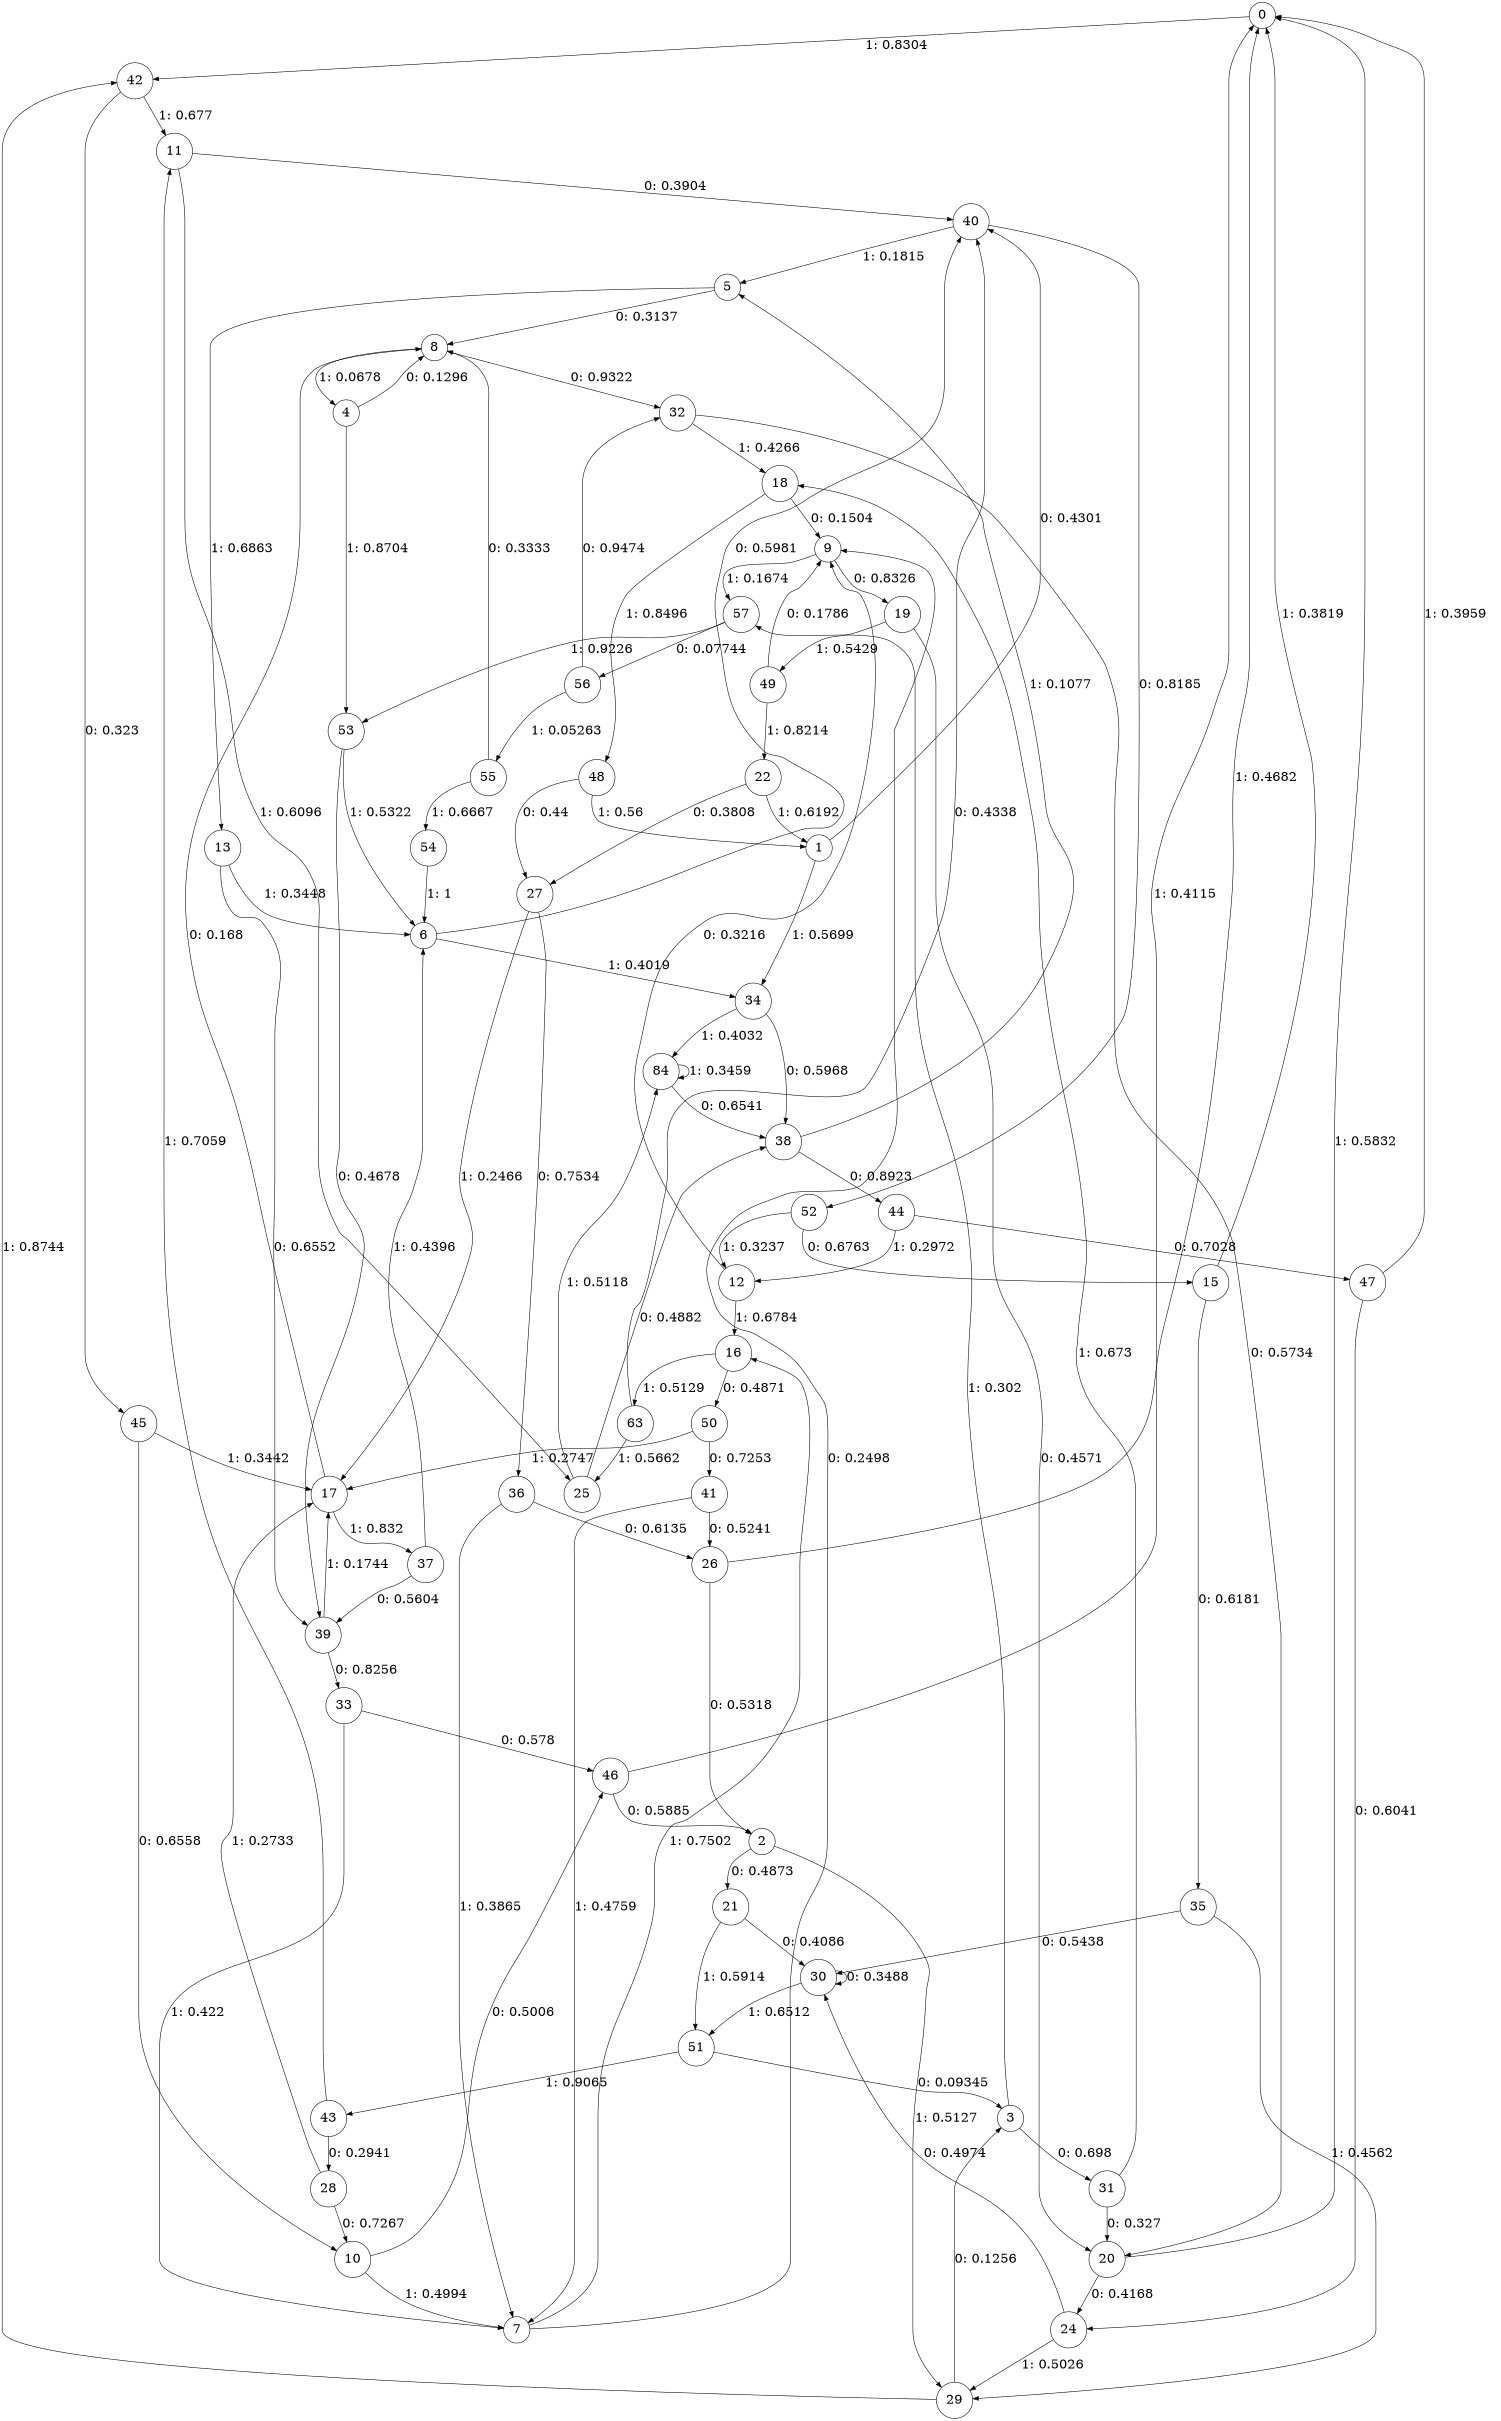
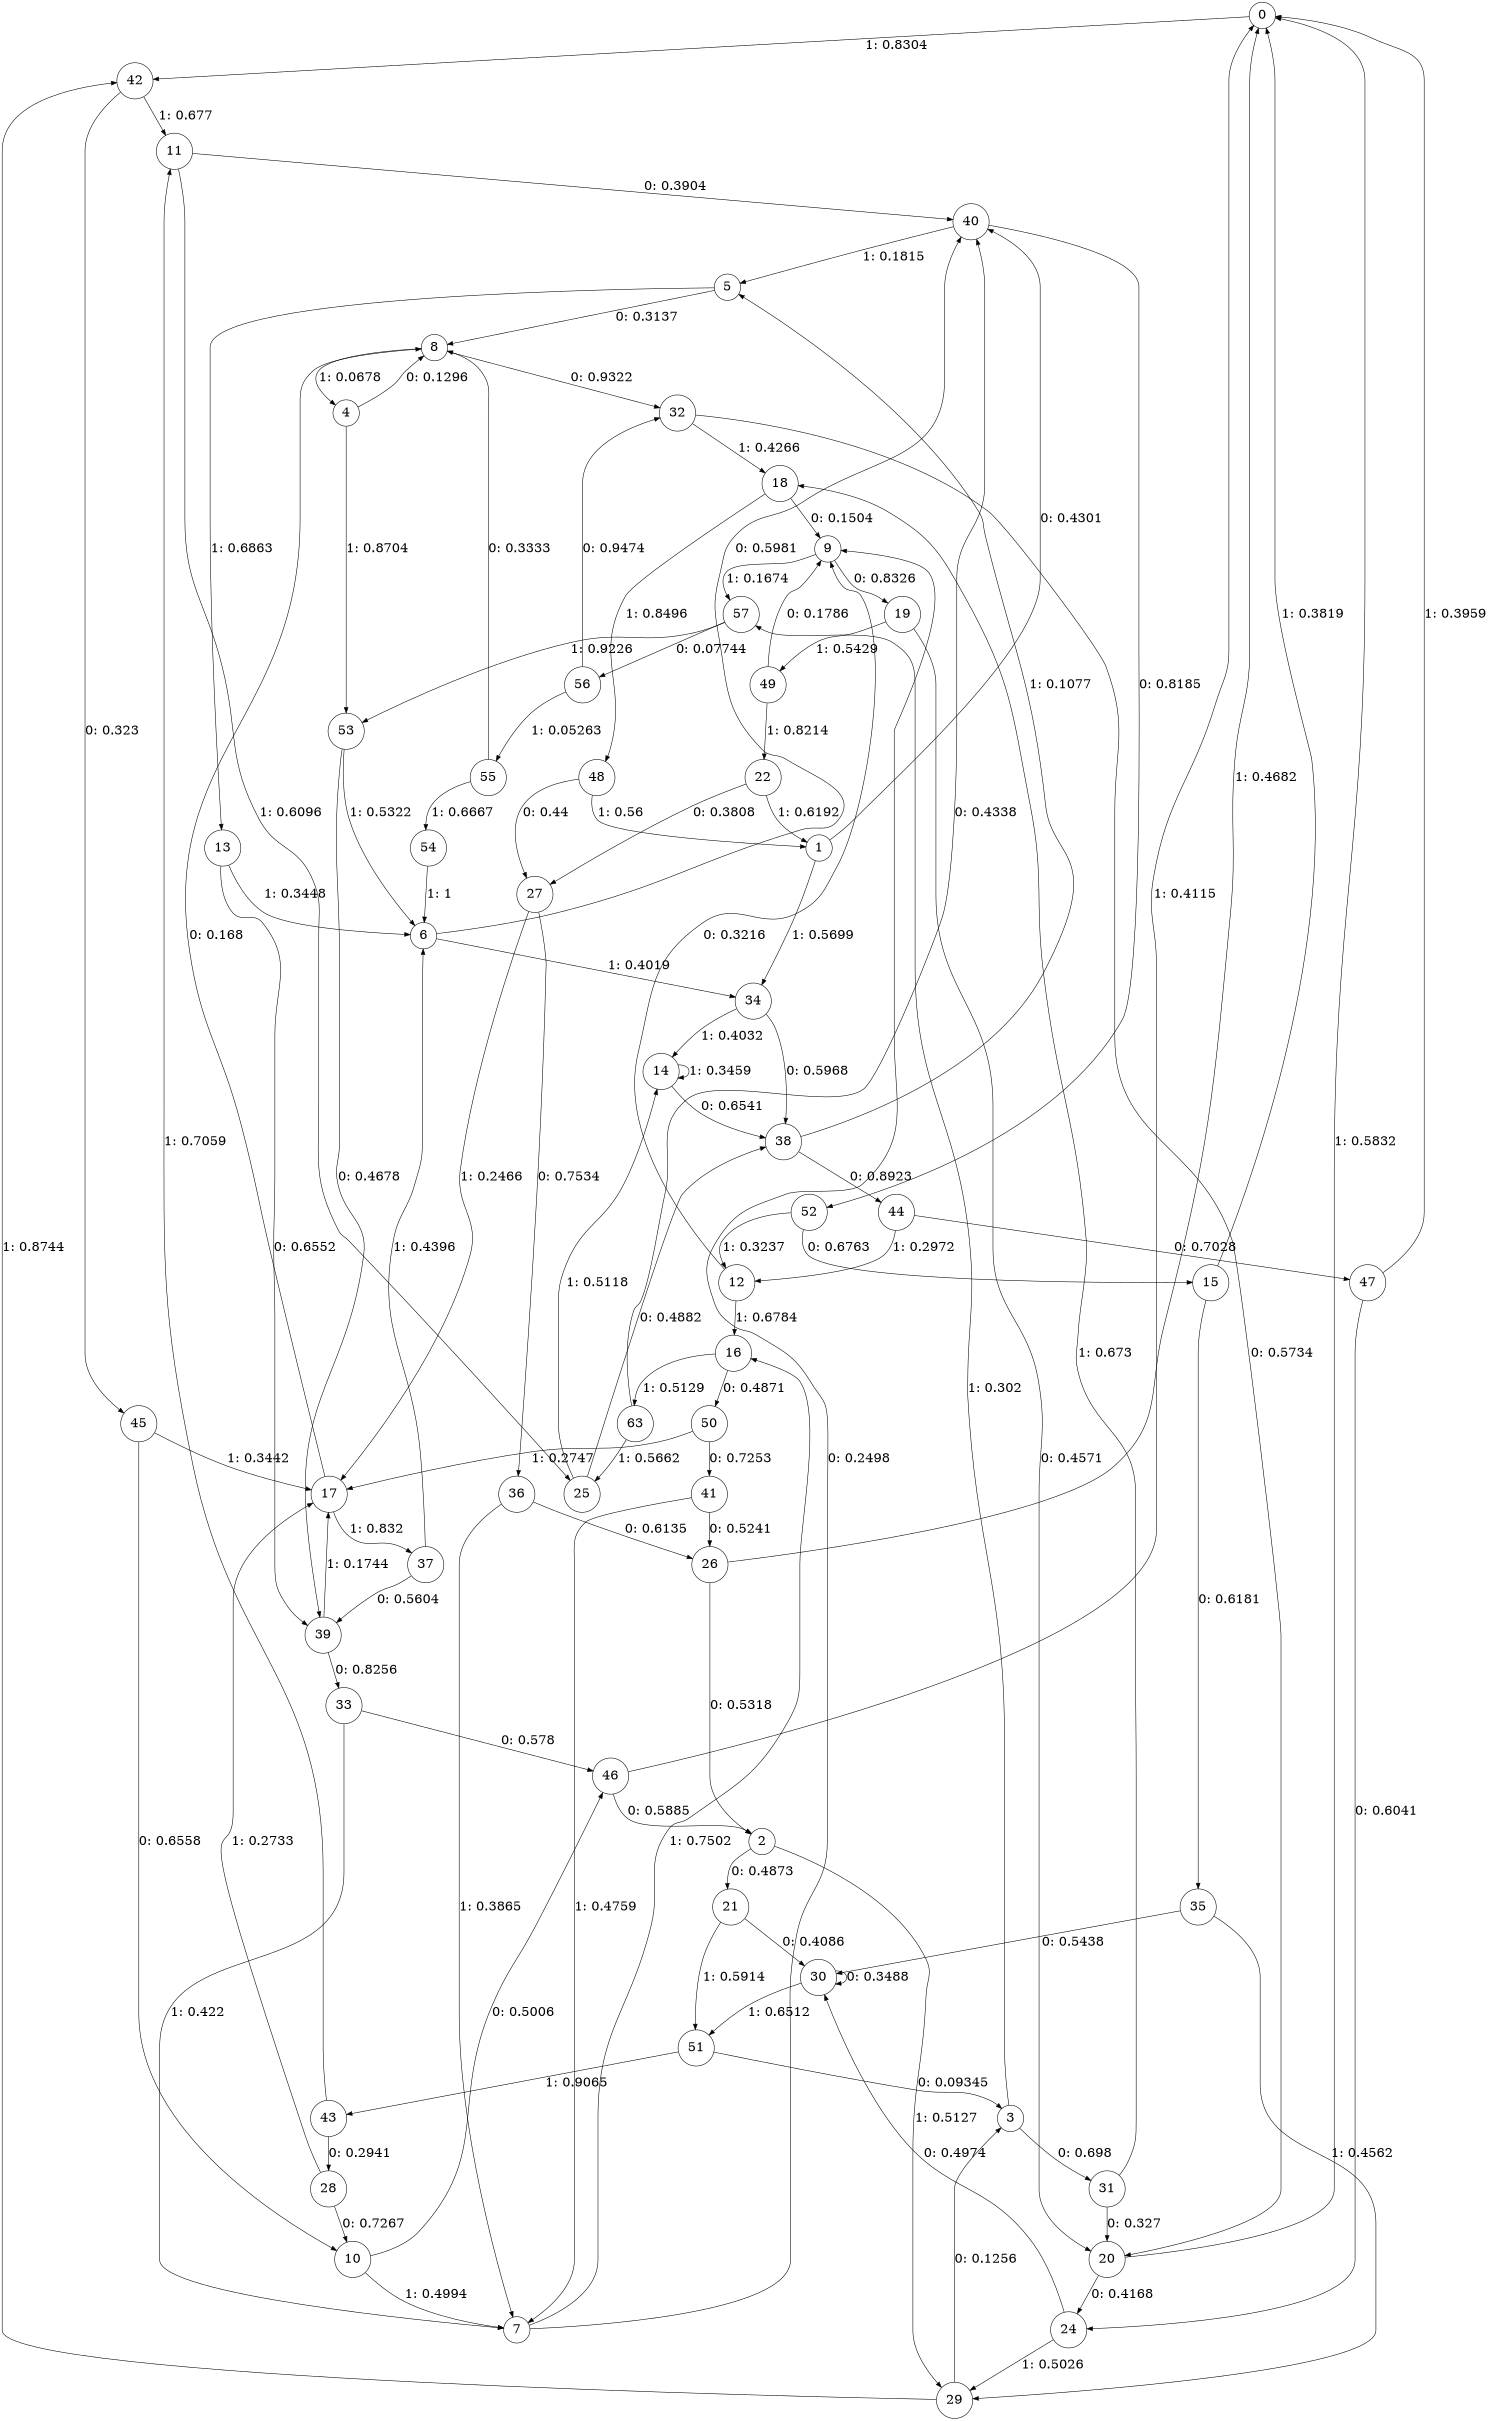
(661, 1071) -> (661, 1071)
